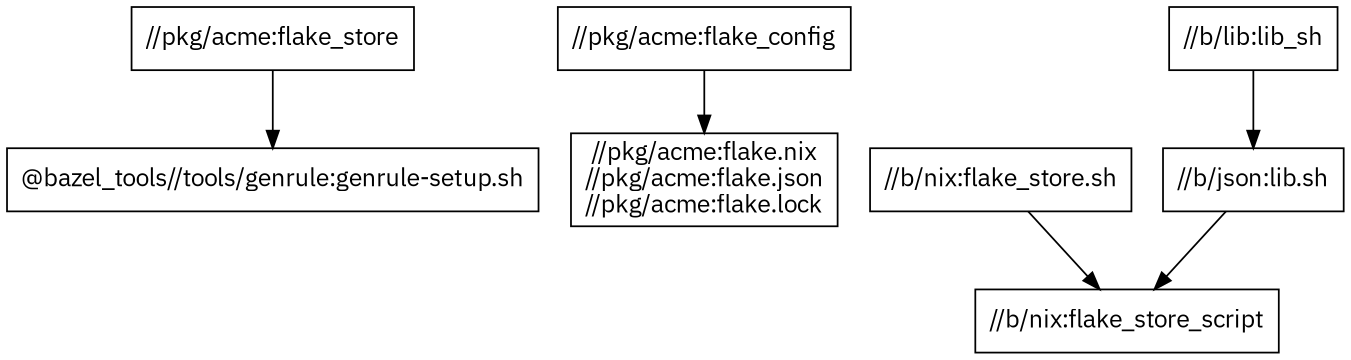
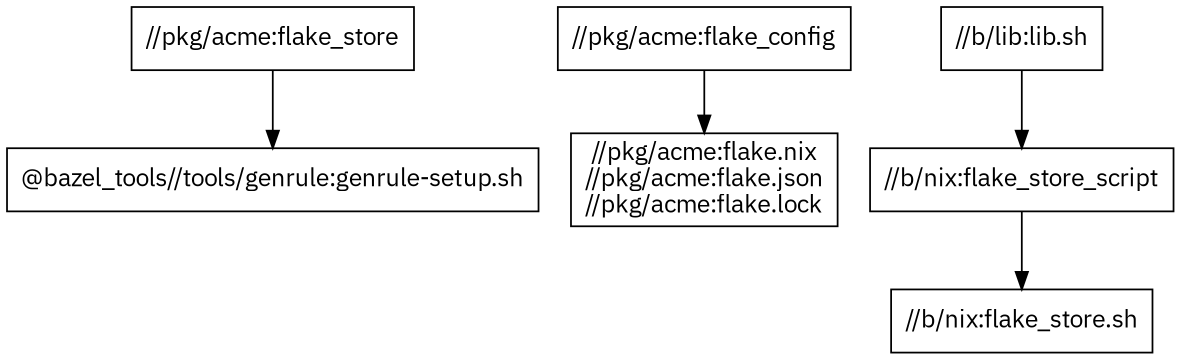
(1253, 39) -> none
(1253, 180) -> (1022, 39)
(1058, 244) -> (1022, 241)
